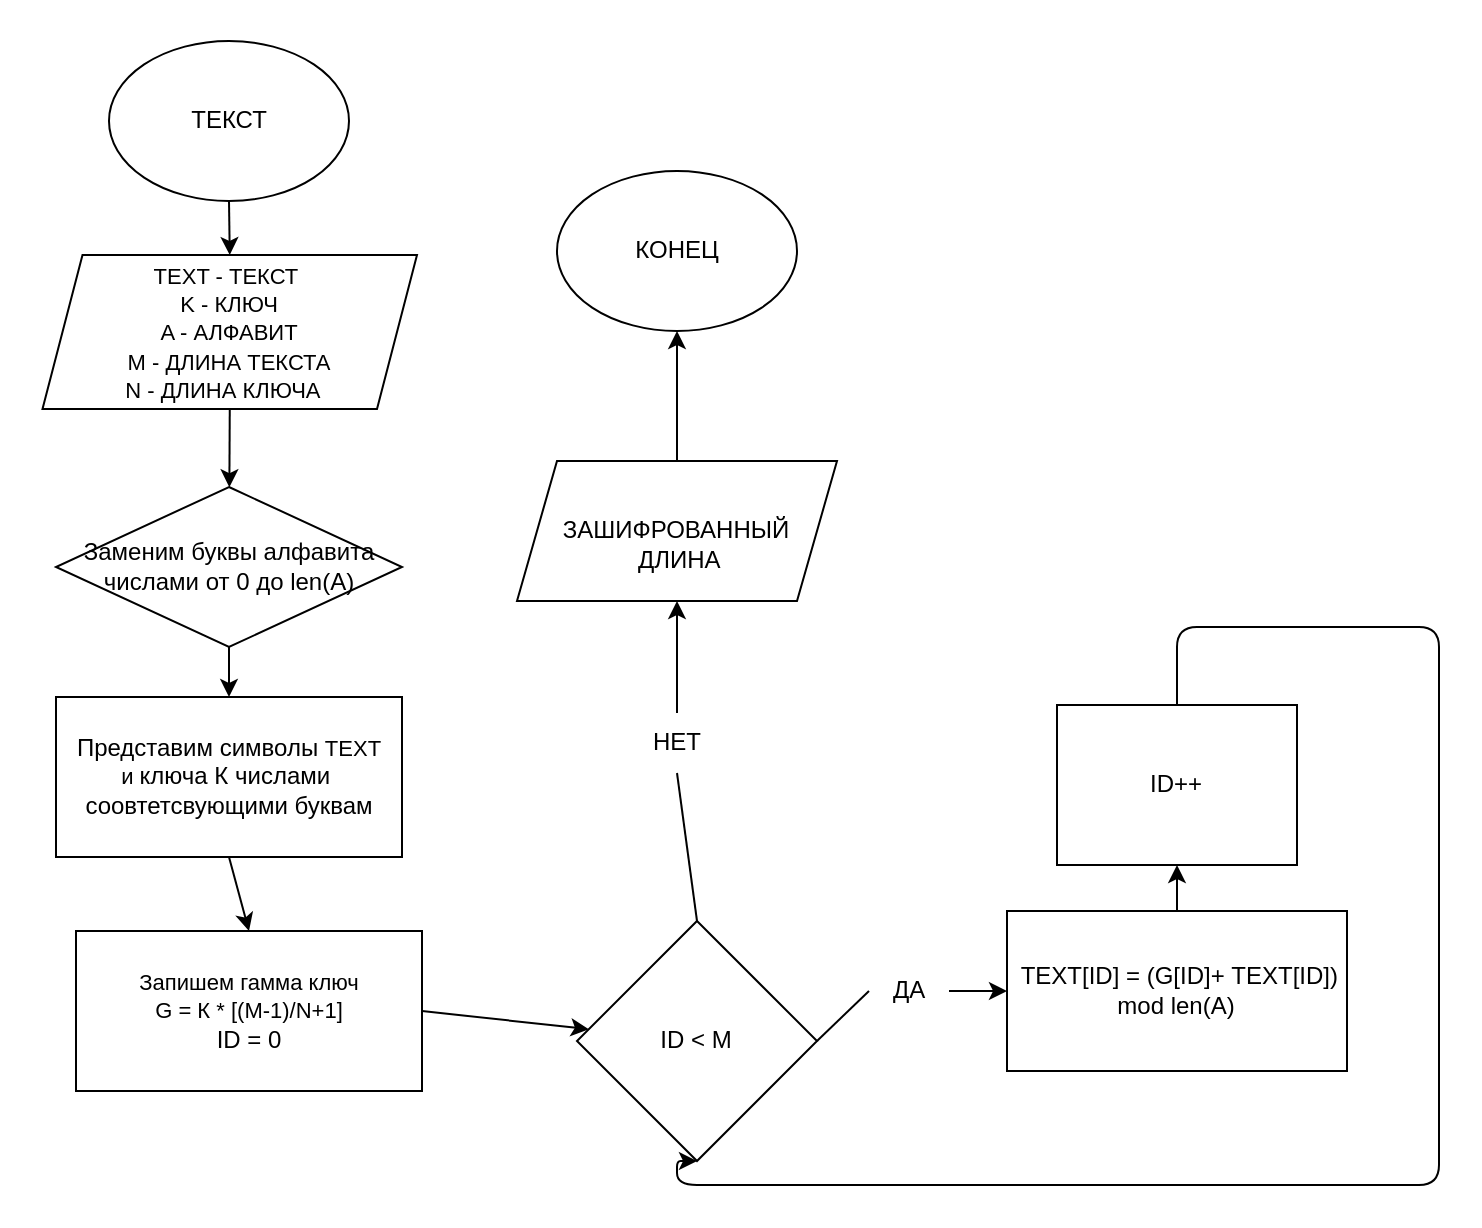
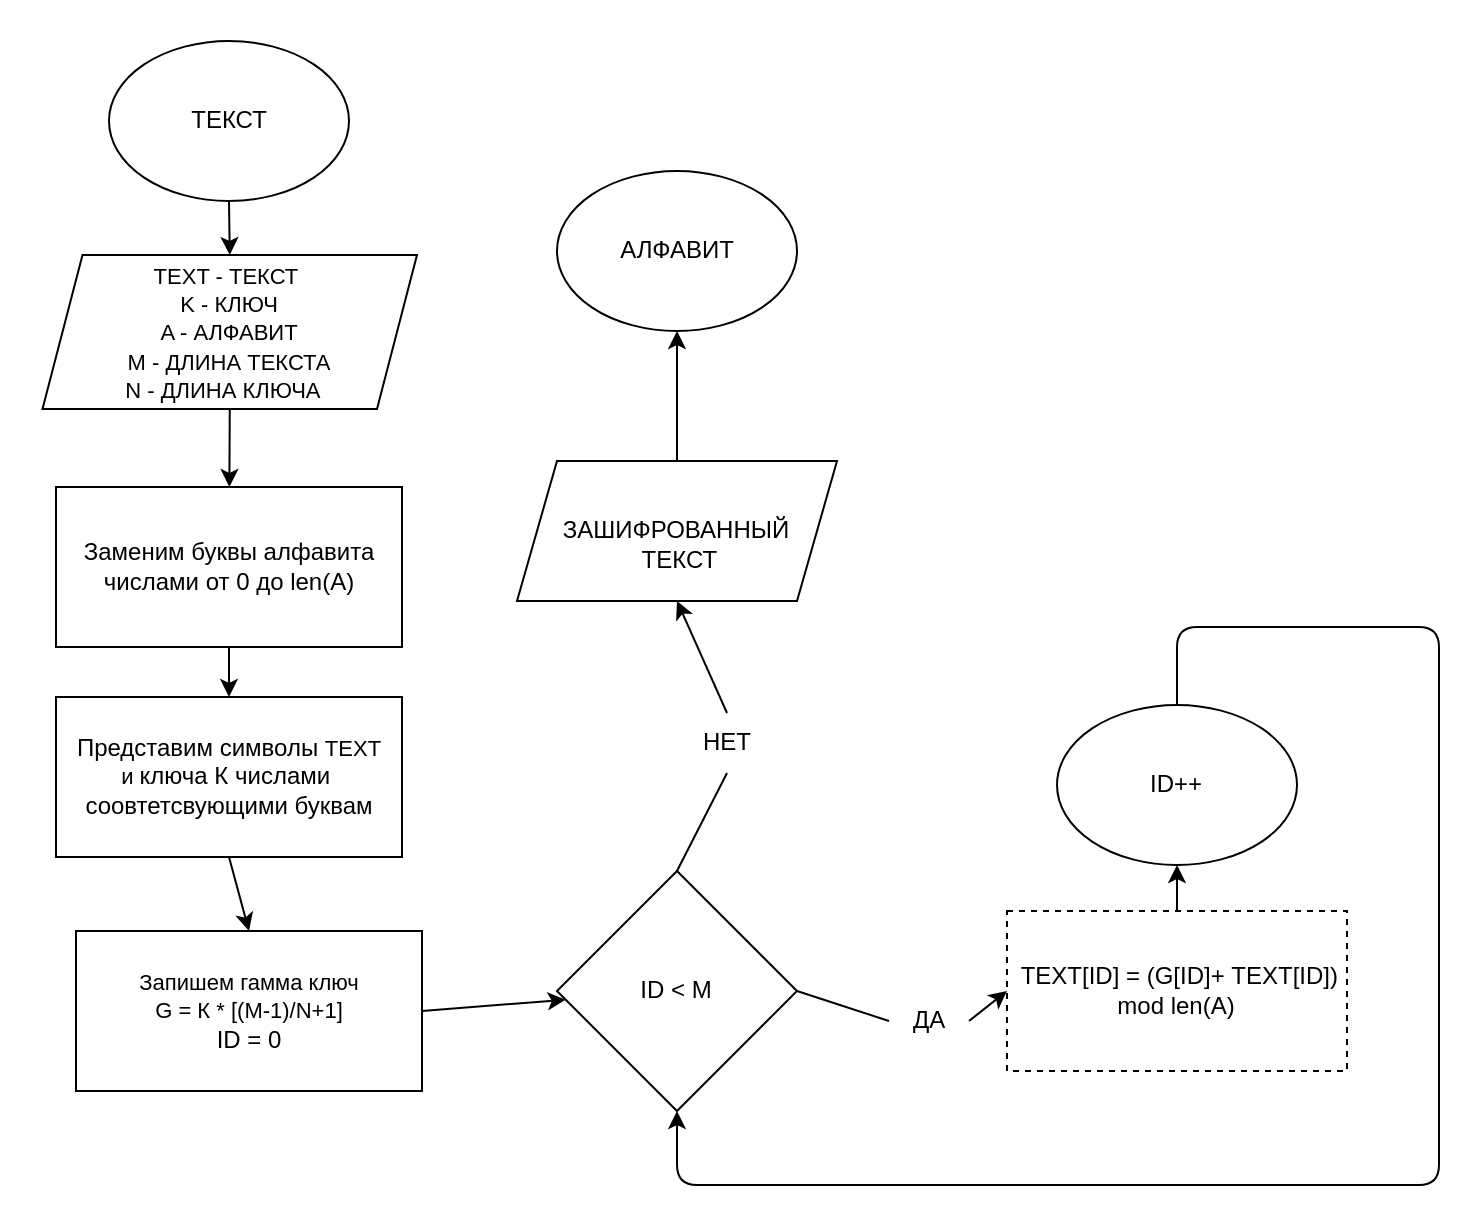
(678, 251) -> (678, 251)
(677, 531) -> (677, 531)
(229, 567) -> (229, 567)
(677, 743) -> (727, 743)
(1177, 785) -> (1177, 785)
(909, 991) -> (929, 1021)
(1177, 991) -> (1177, 991)
(697, 1041) -> (677, 991)
